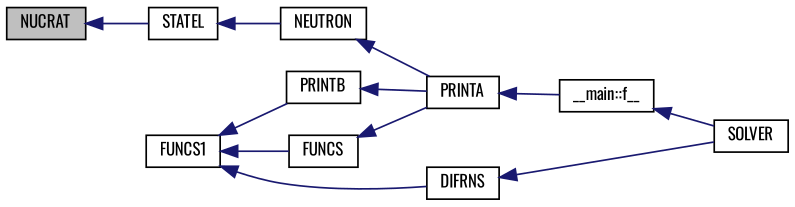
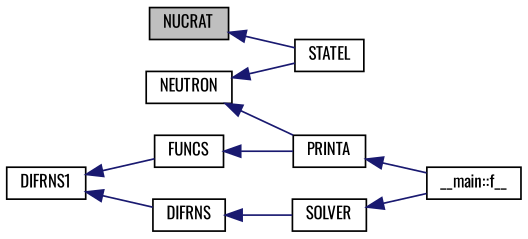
(258, 24) -> (272, 68)
(324, 87) -> none
(692, 120) -> (405, 198)
(183, 151) -> (46, 183)
